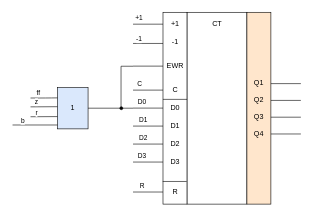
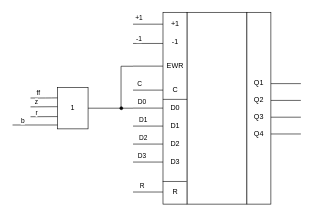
(217, 24) -> none
(73, 108) -> (73, 108)
(259, 108) -> (259, 108)
